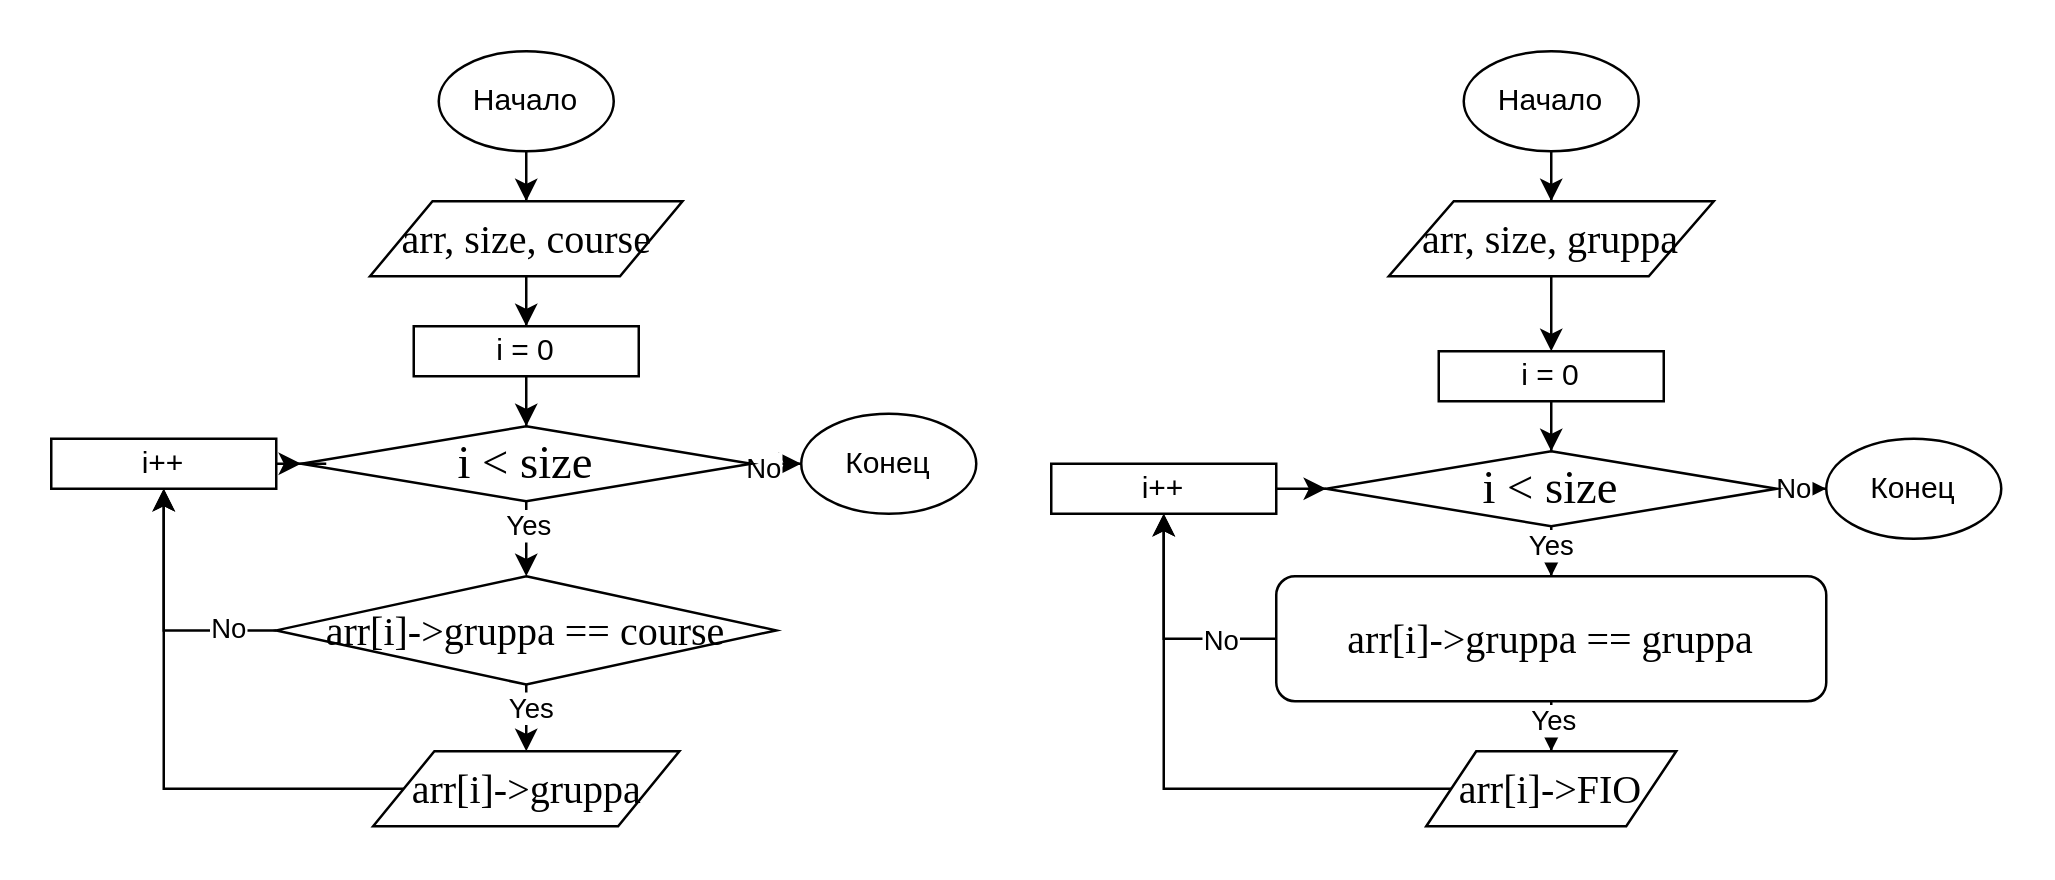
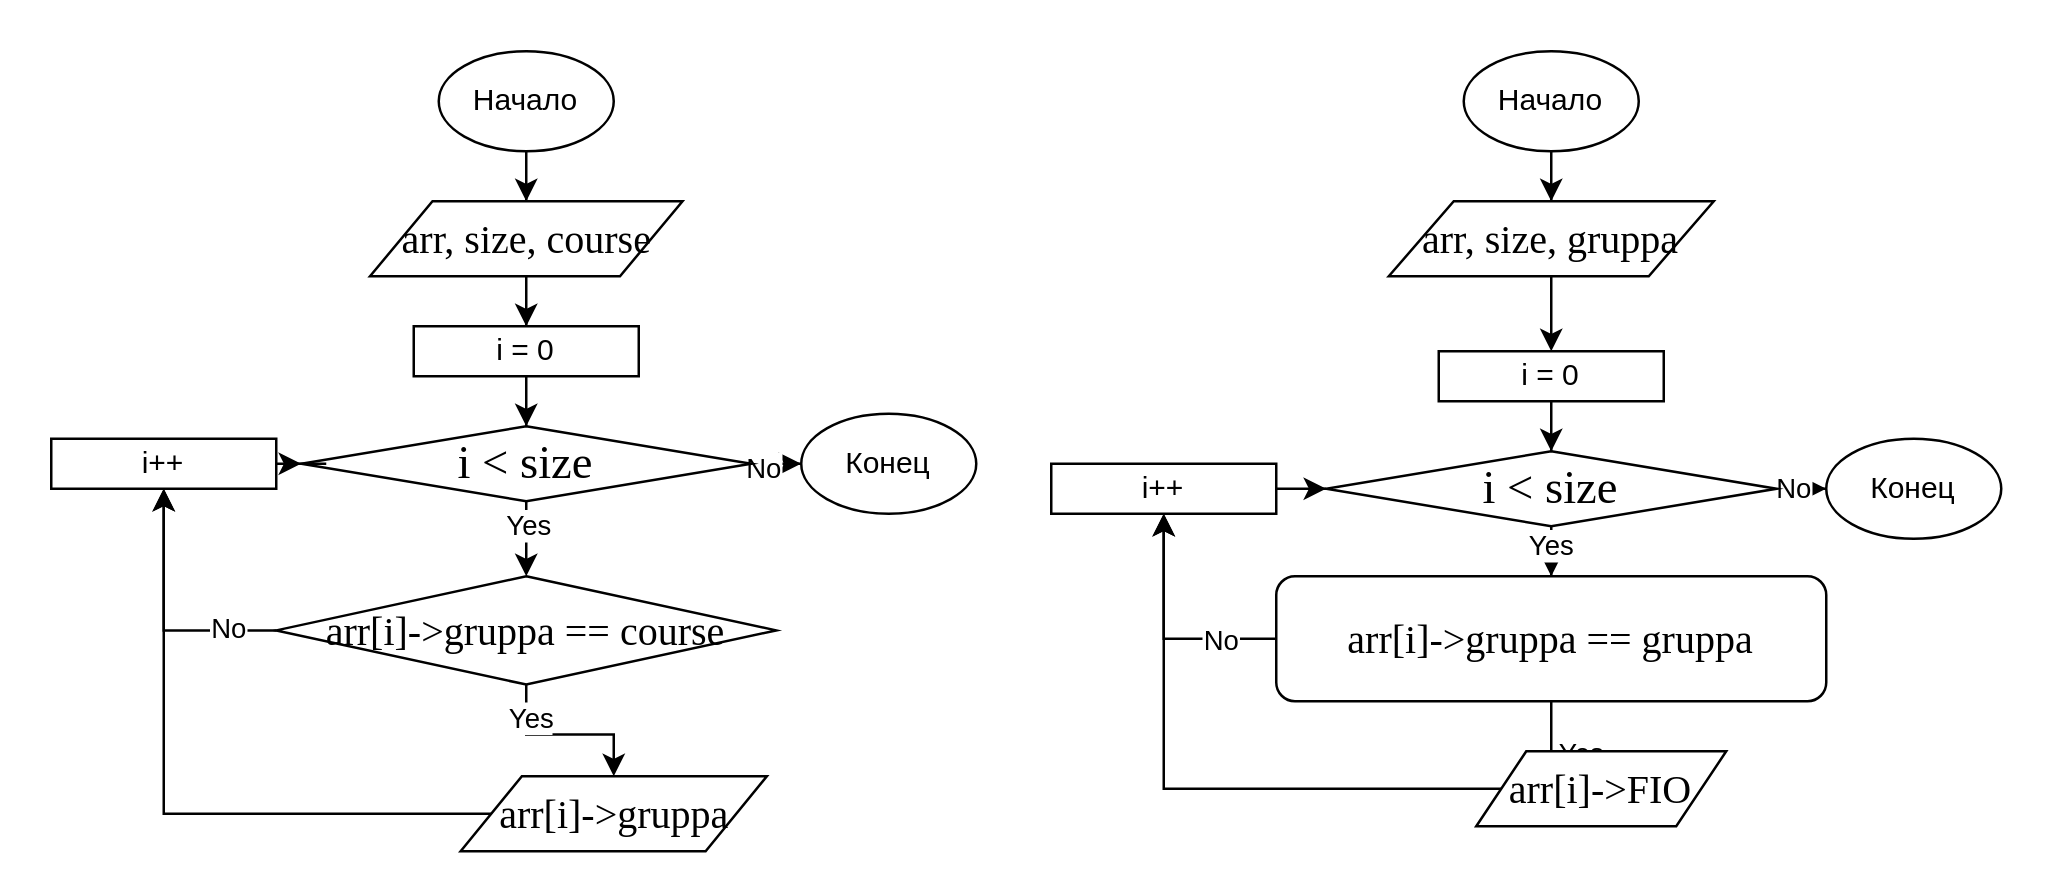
(526, 789) -> (614, 814)
(1551, 789) -> (1601, 789)
